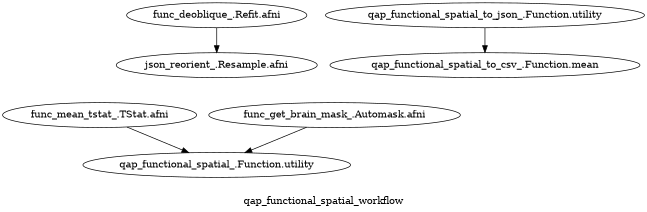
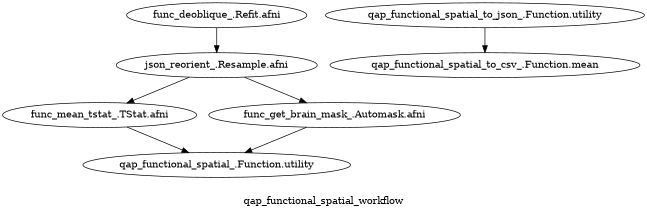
none -> (161, 89)
none -> (272, 89)
